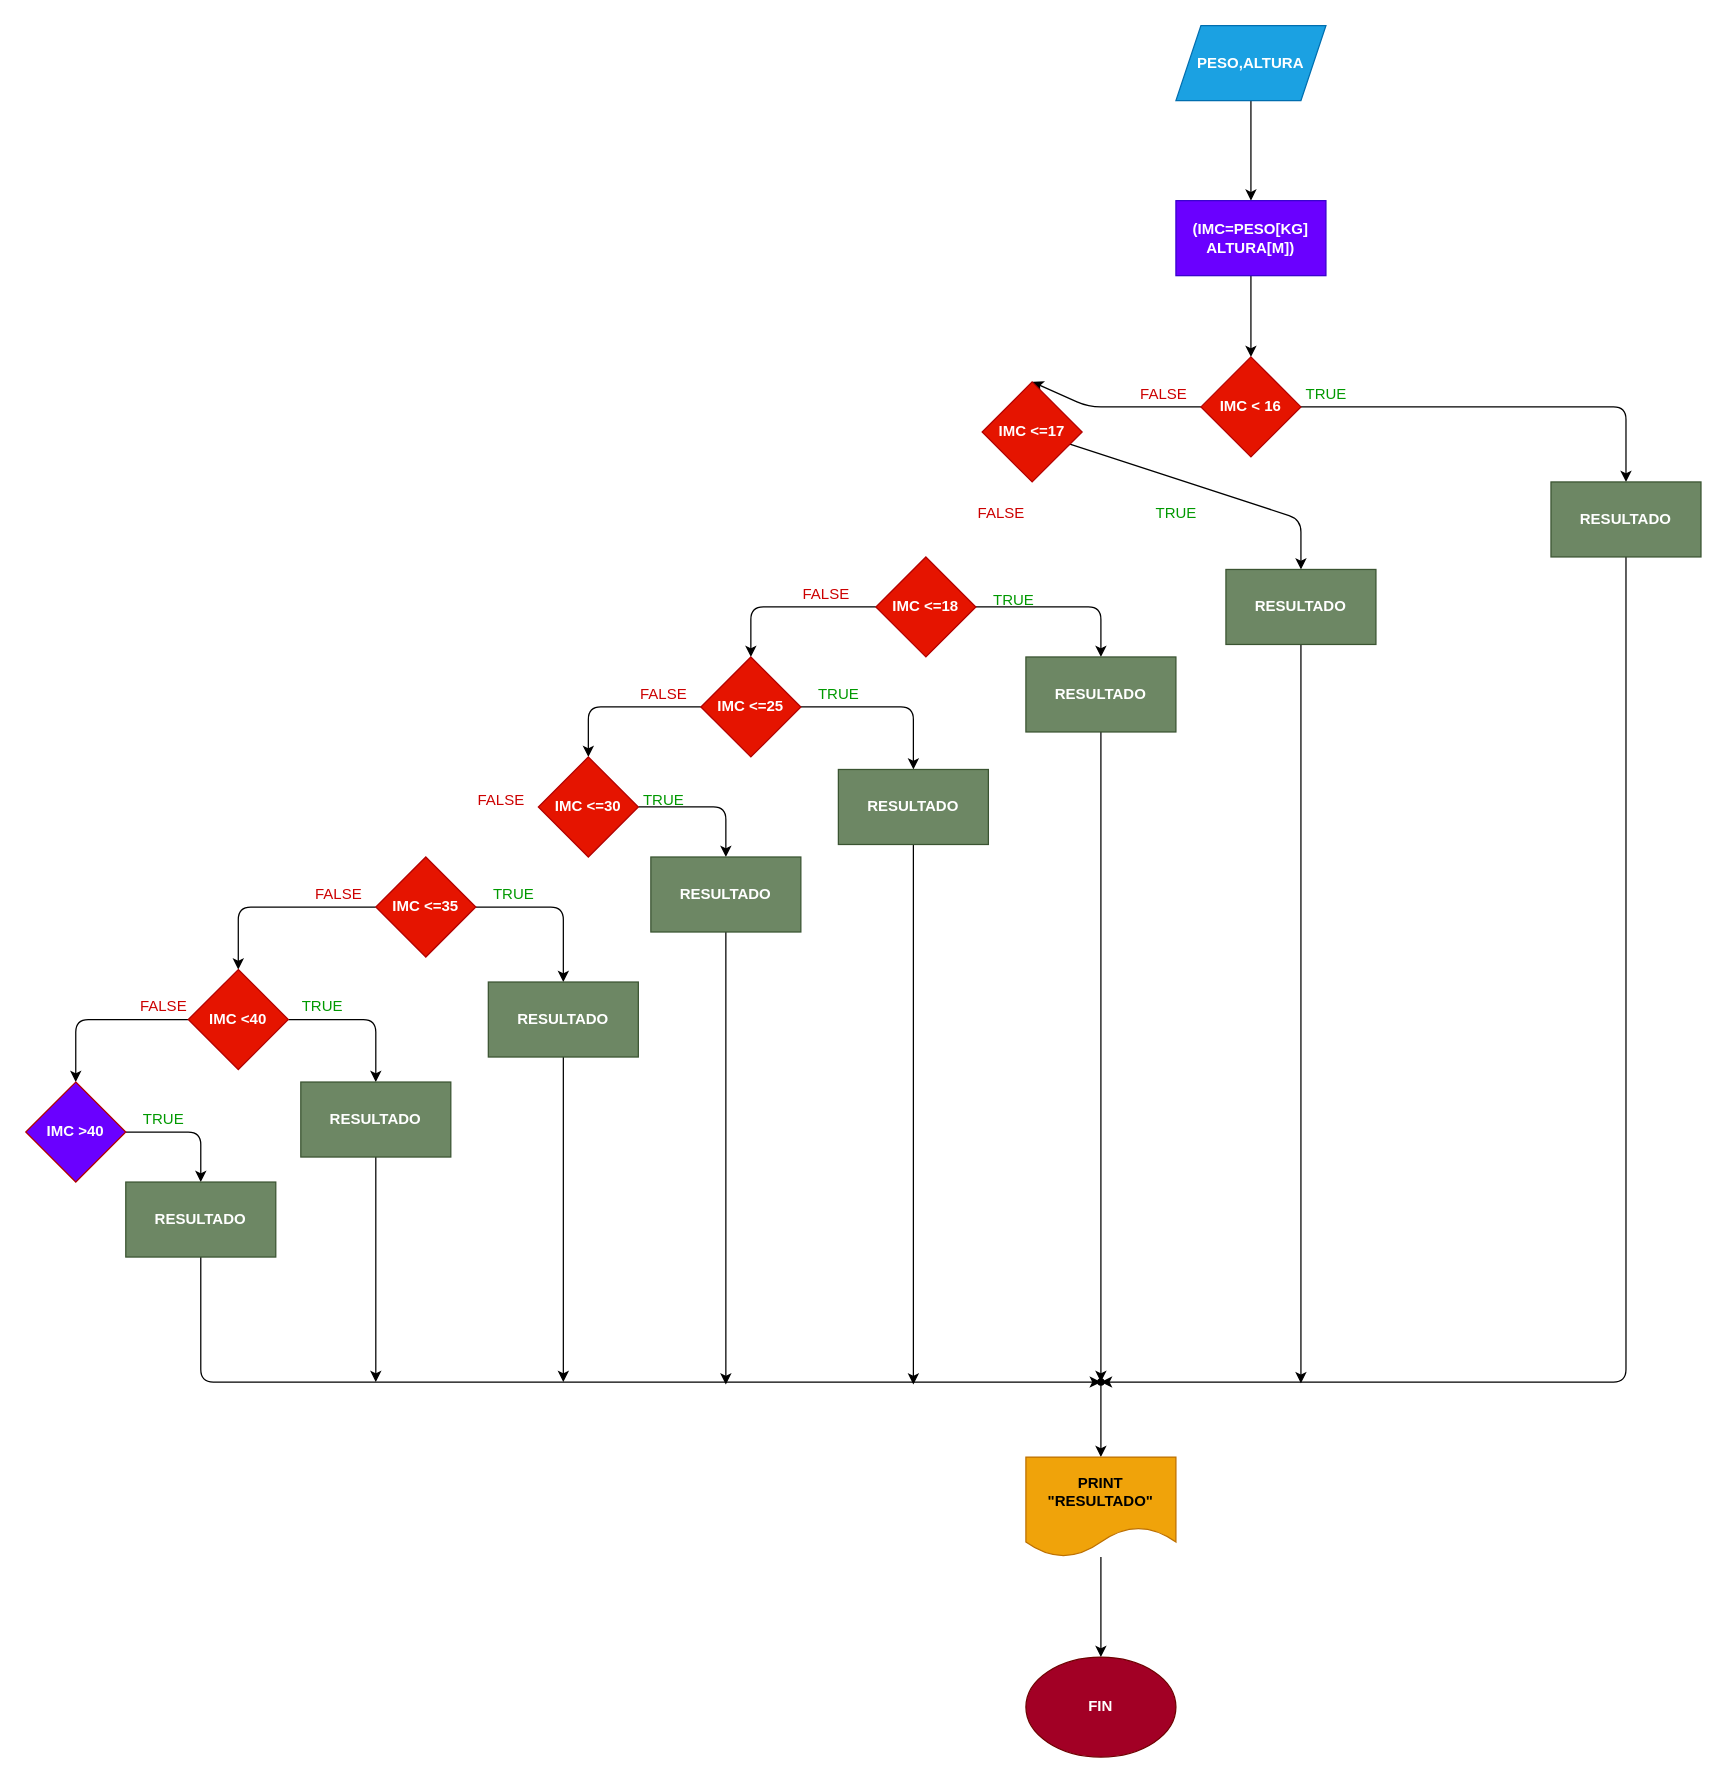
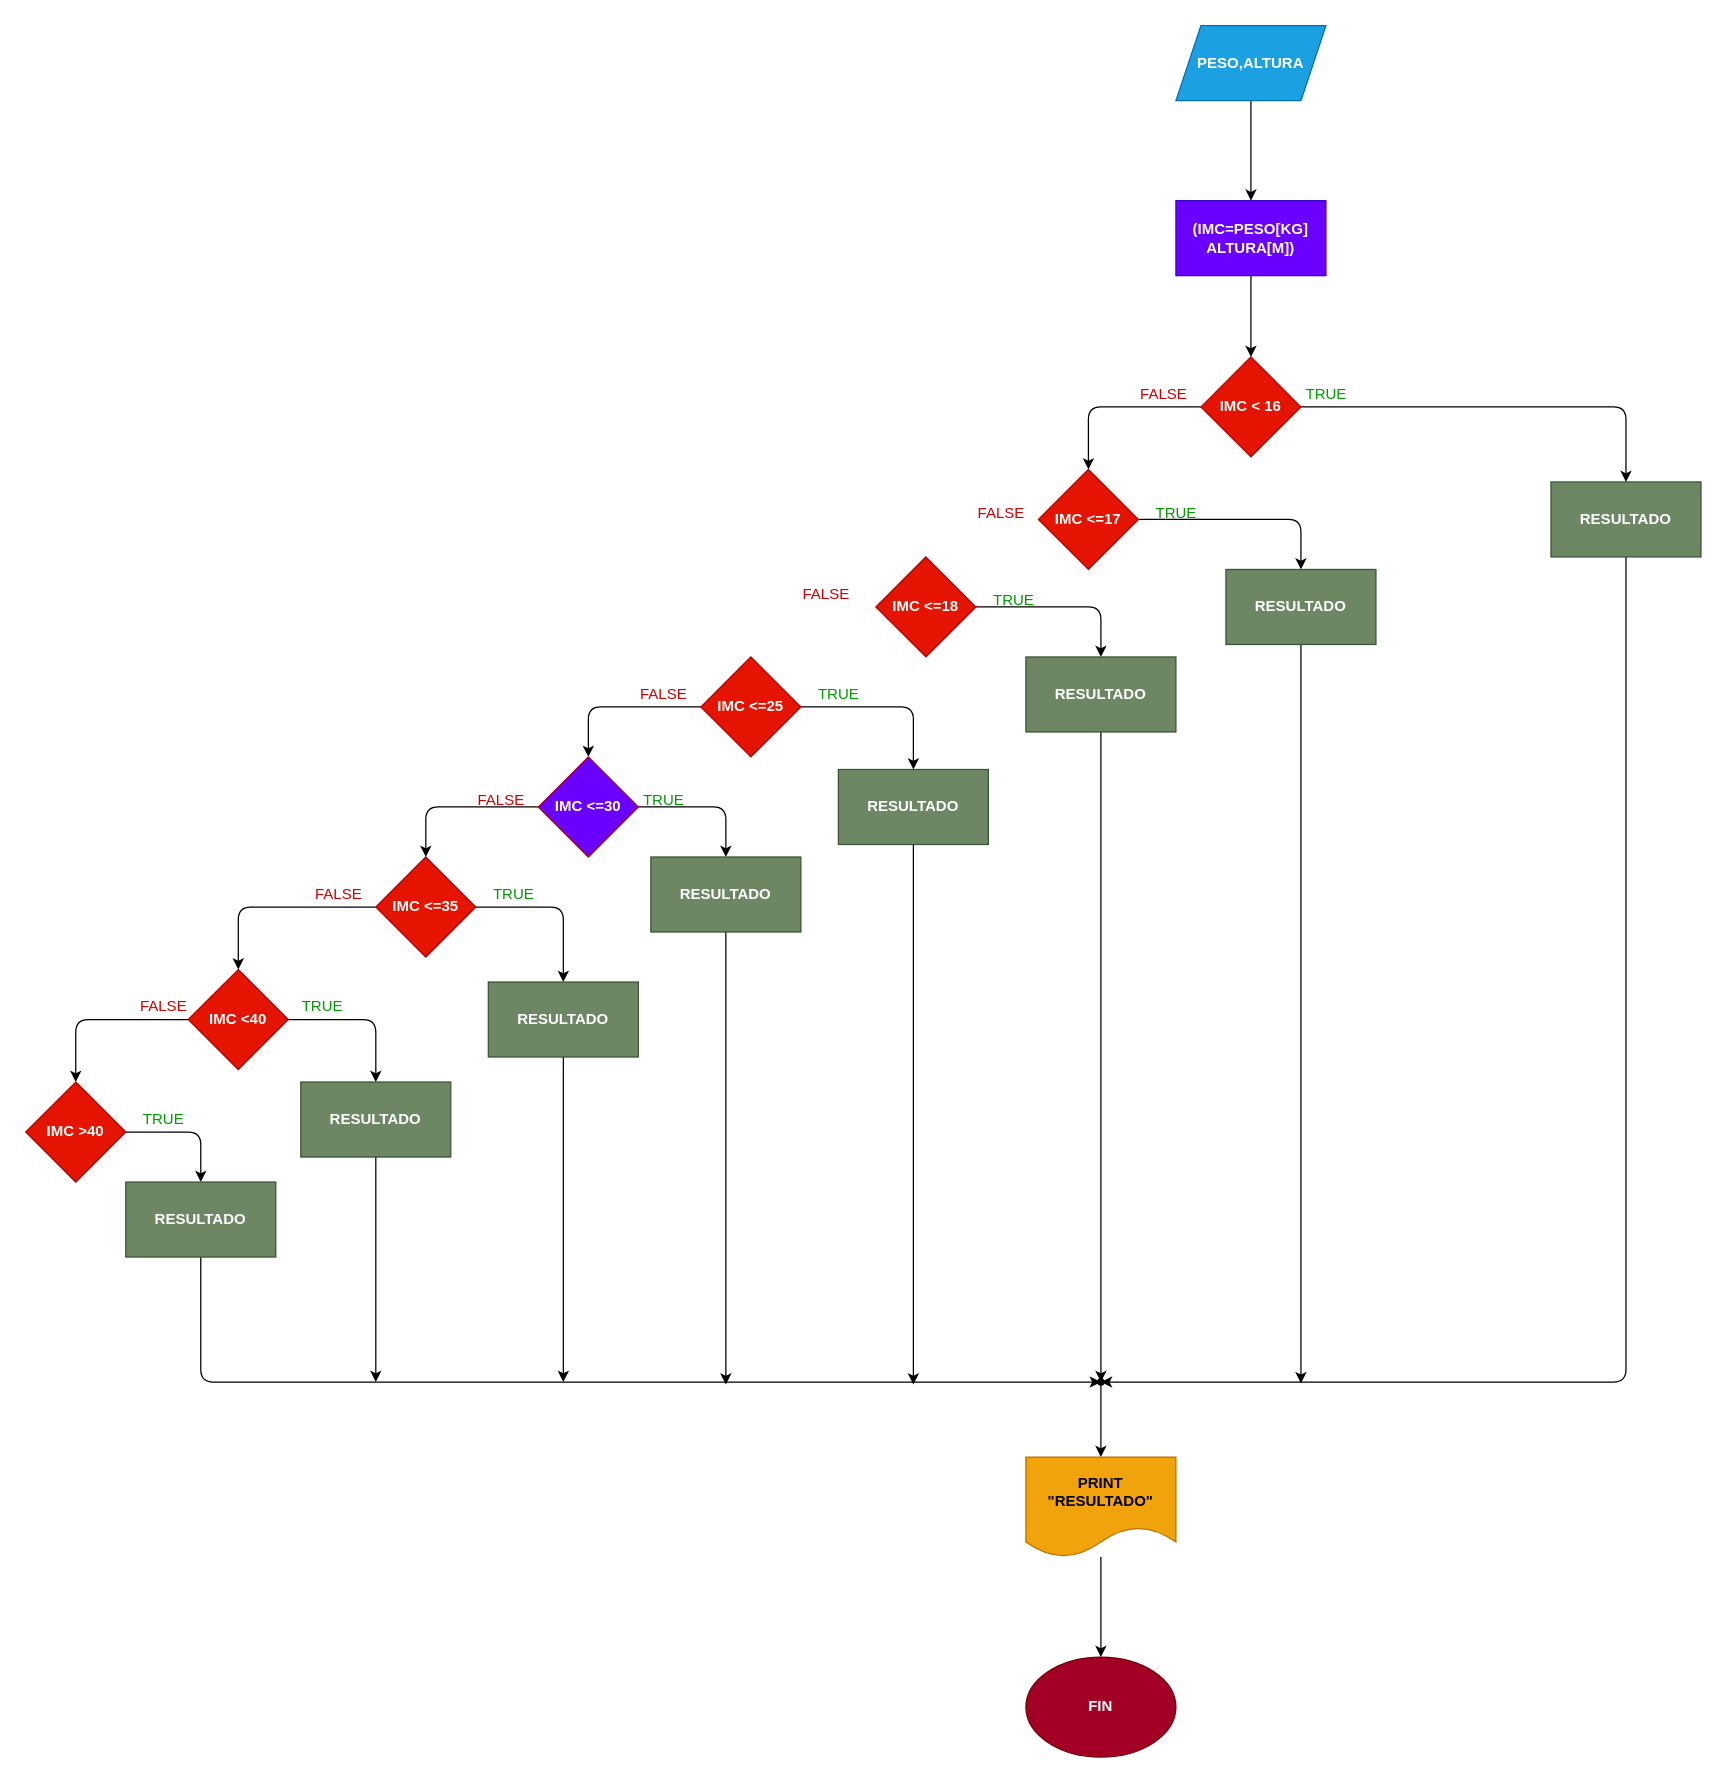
(1032, 432) -> (1088, 519)
(798, 607) -> none
none -> (467, 807)
(588, 807) -> (588, 807)
(76, 1132) -> (76, 1132)
